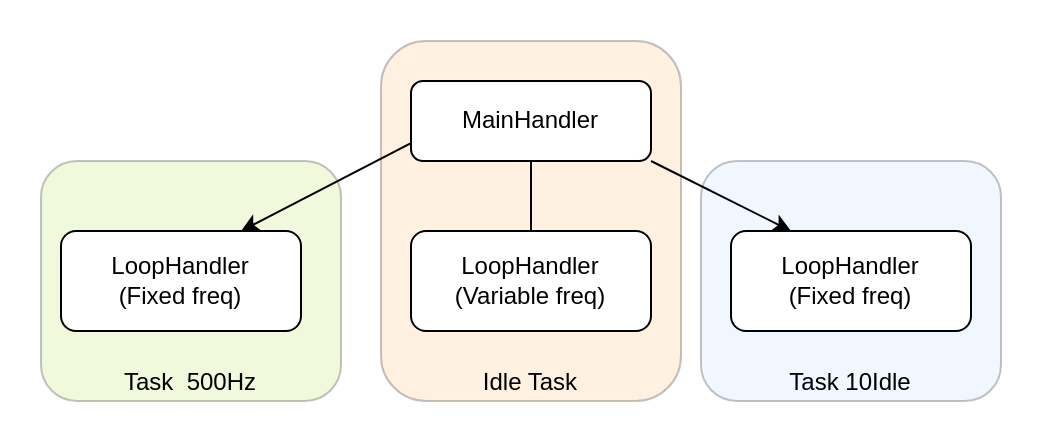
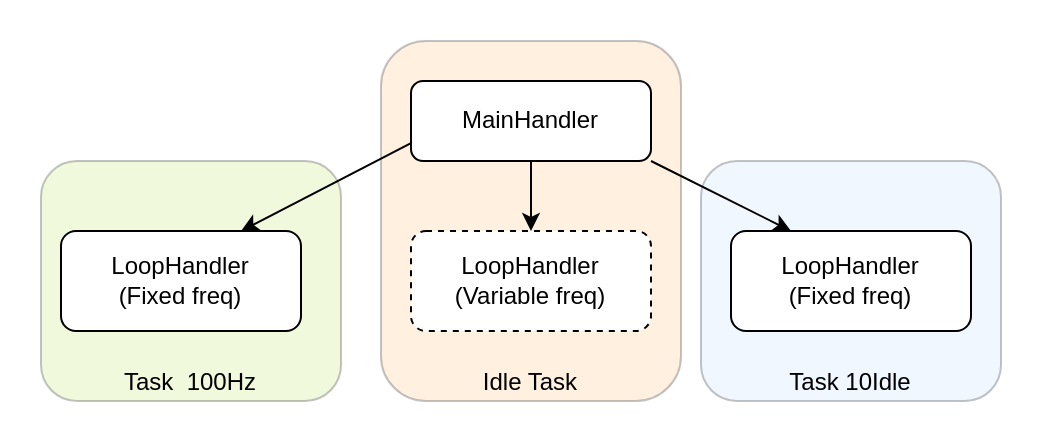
(531, 222) -> (531, 216)
(531, 281) -> (531, 281)
(191, 381) -> (191, 381)
